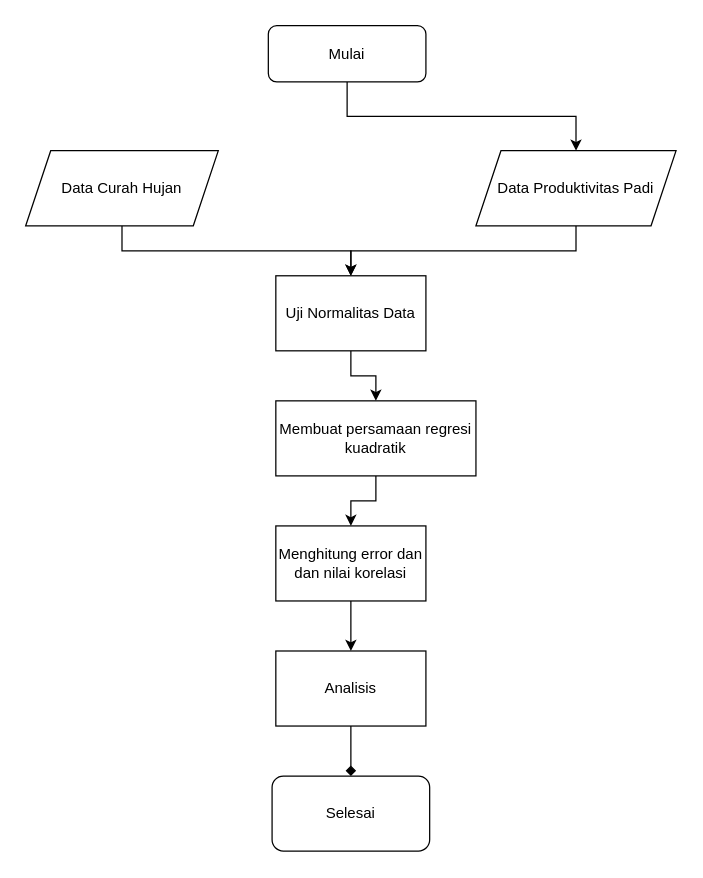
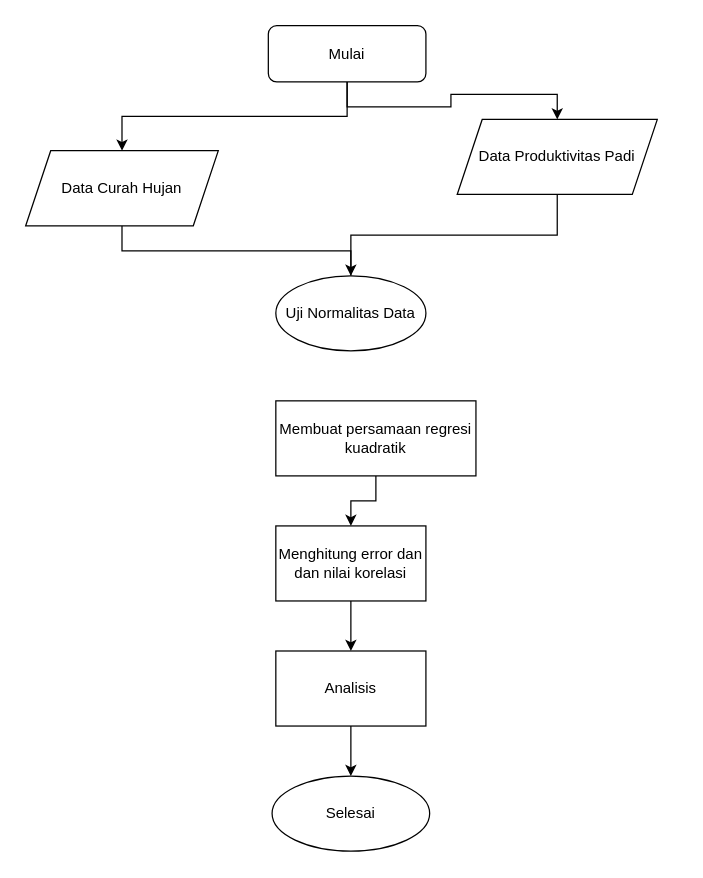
none -> (220, 116)
(576, 188) -> (557, 157)
(348, 251) -> (348, 251)
(351, 313) -> (351, 313)
(359, 376) -> none
(351, 765) -> (351, 766)
(351, 813) -> (351, 813)
